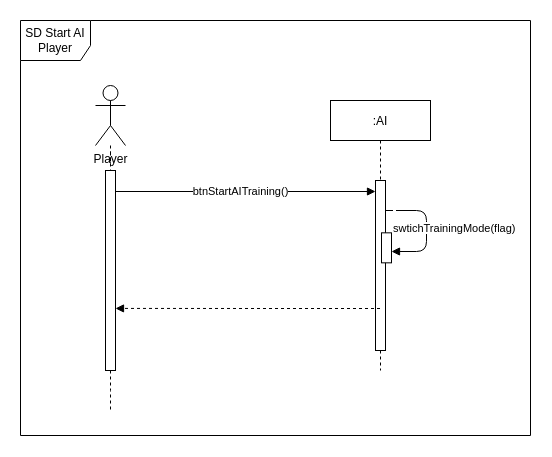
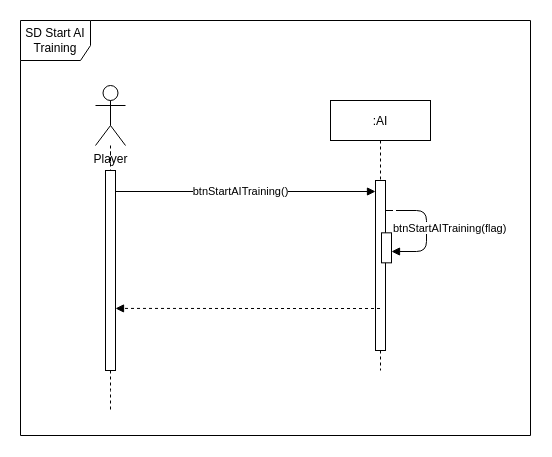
(56, 41) -> (56, 41)
(448, 222) -> (448, 222)
